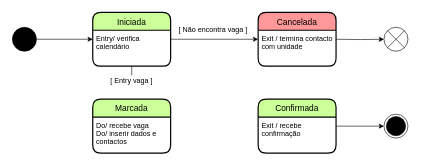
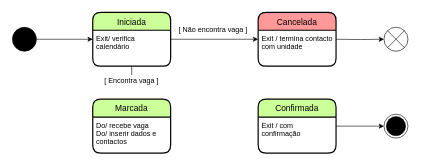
(123, 38) -> (120, 38)
(132, 81) -> (132, 81)
(285, 125) -> (279, 125)
